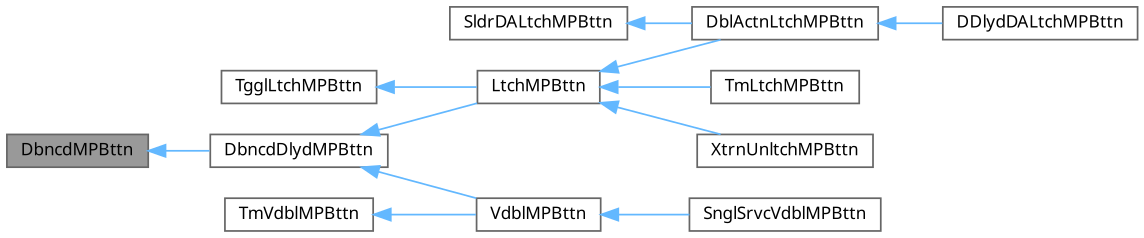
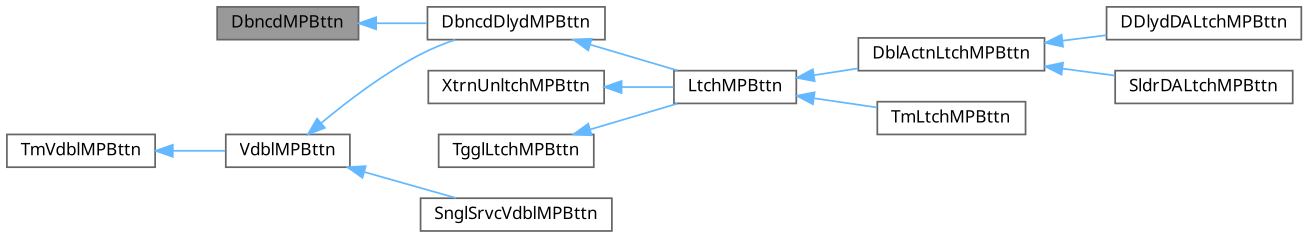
(668, 23) -> (1089, 72)
(669, 121) -> (648, 87)
(427, 185) -> (385, 75)
